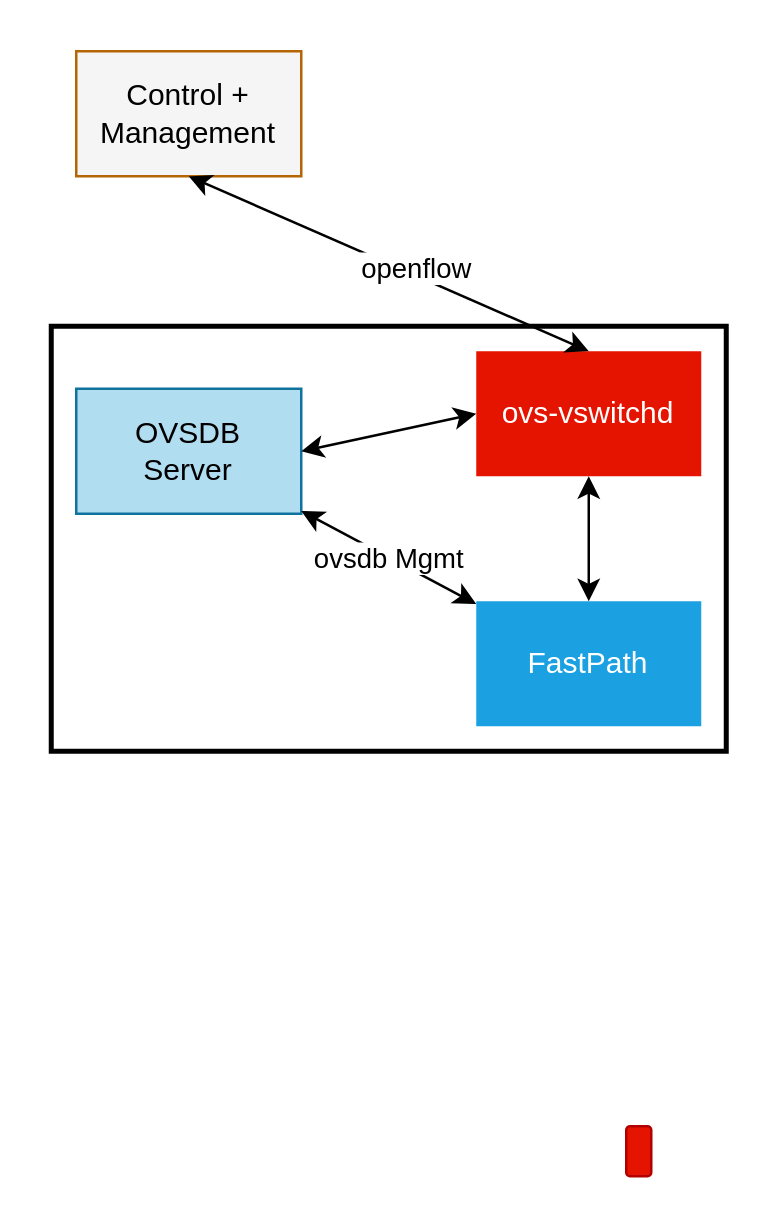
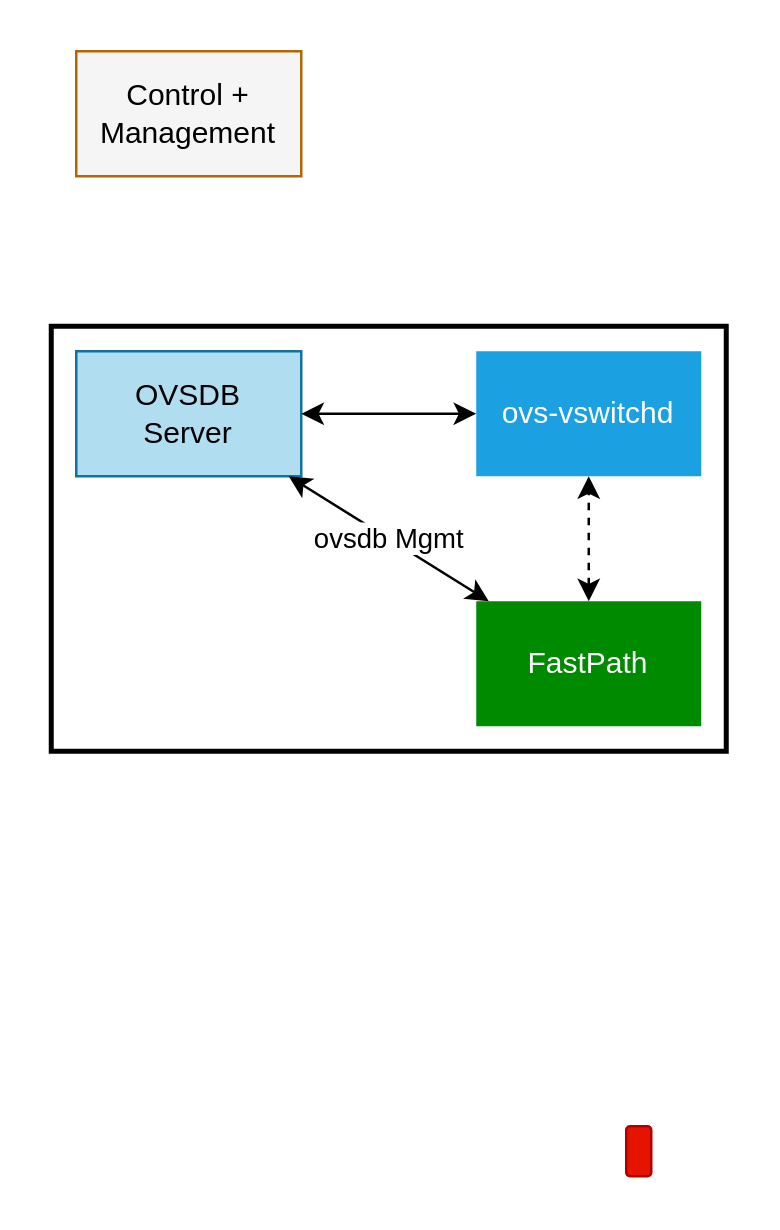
(284, 218) -> none
(589, 414) -> (589, 414)
(189, 451) -> (189, 414)
(589, 538) -> (589, 538)
(589, 664) -> (589, 664)
